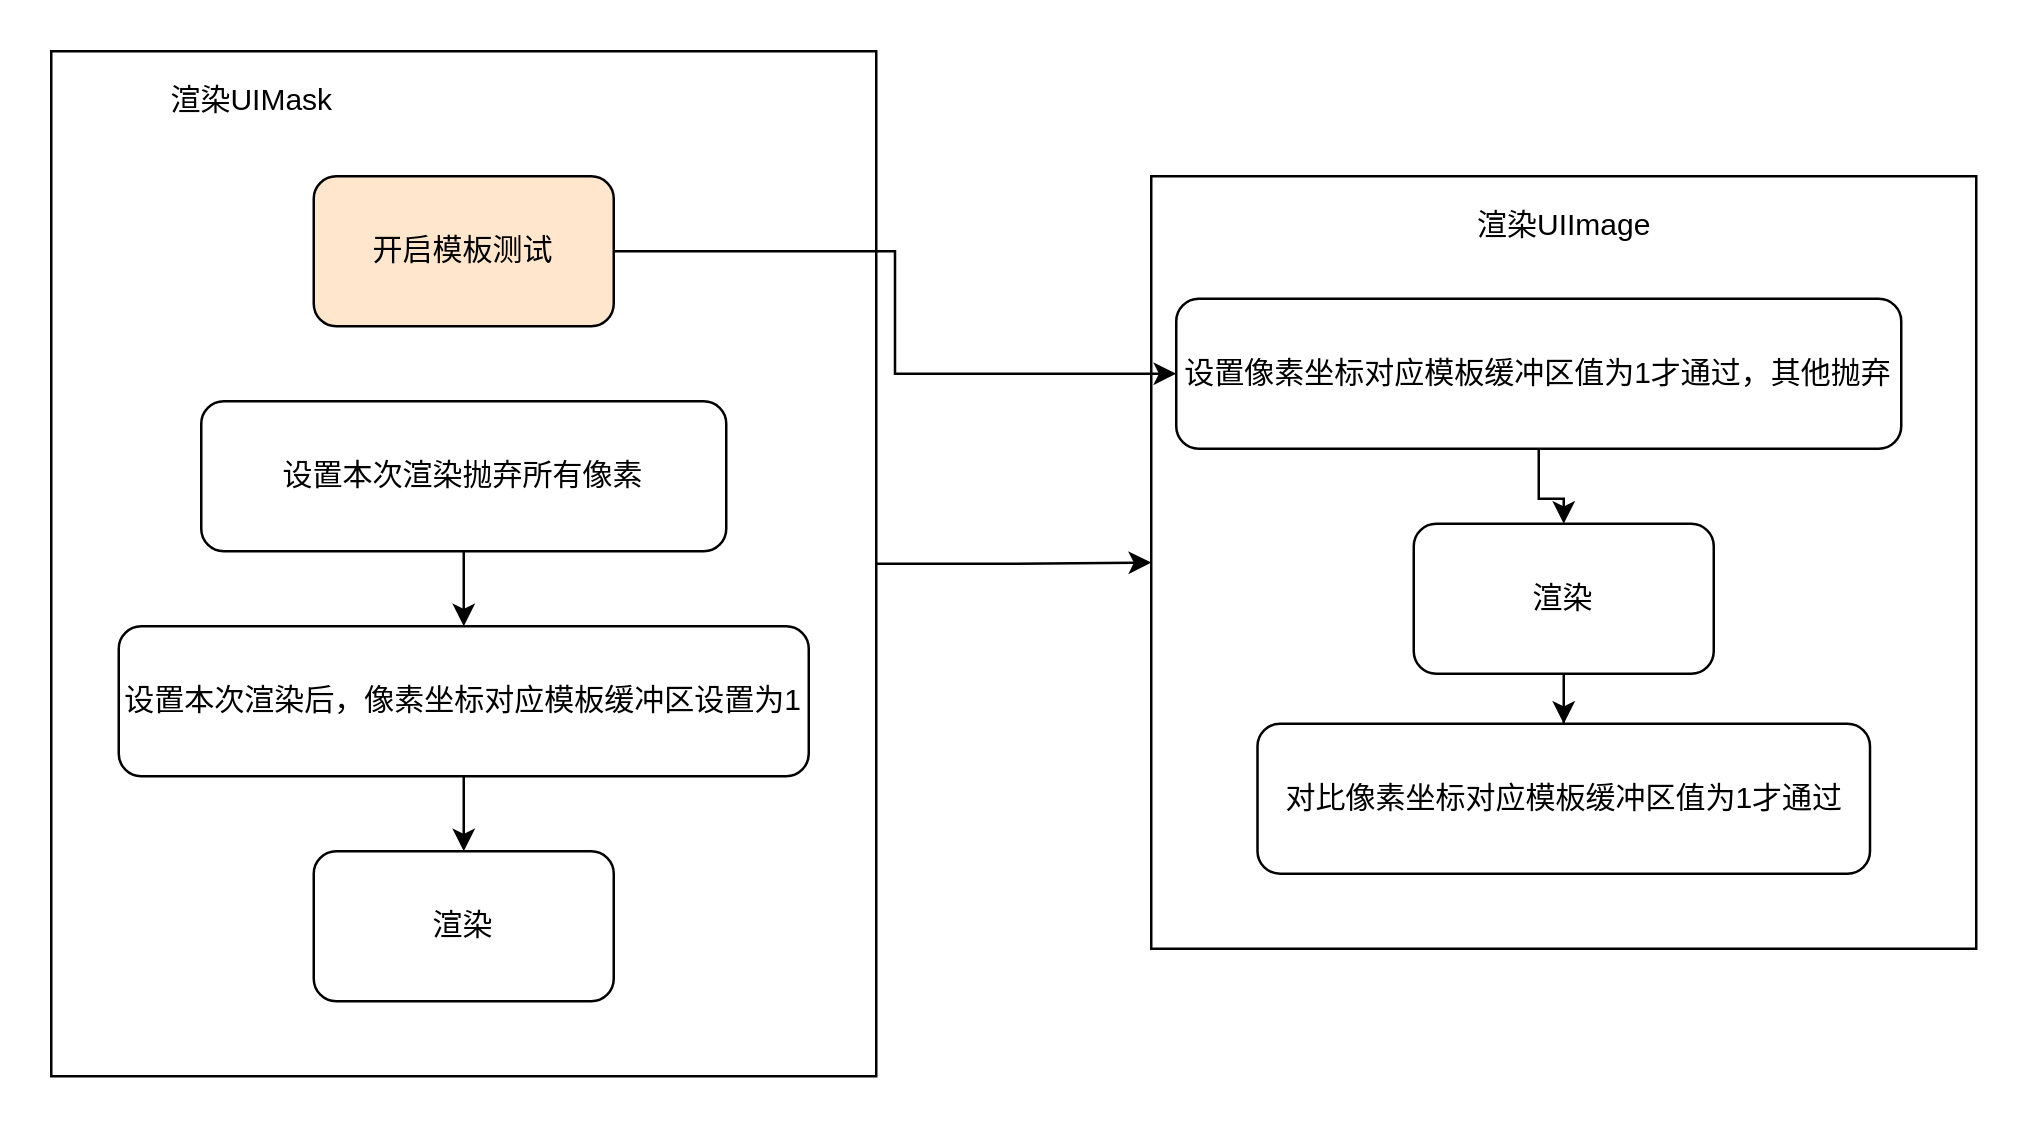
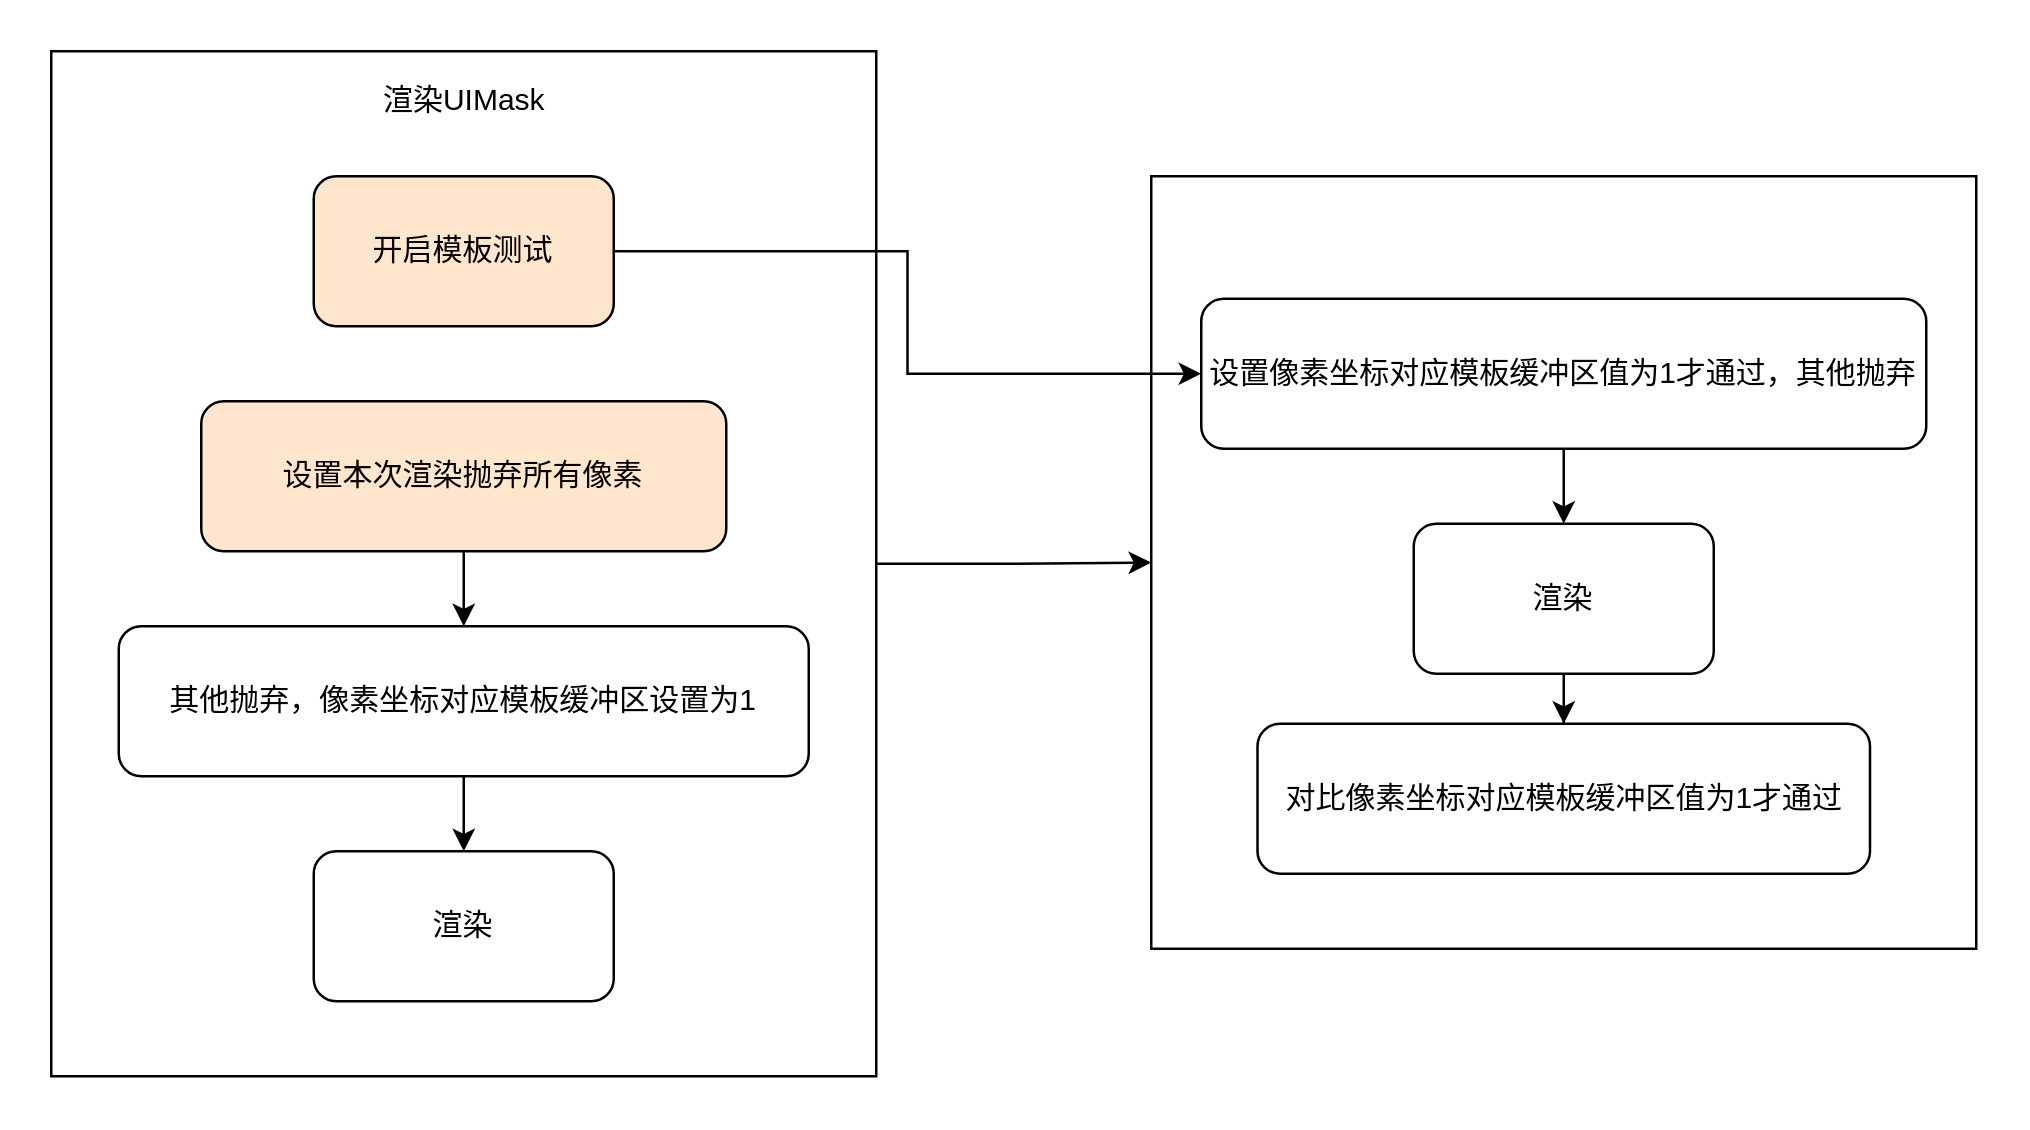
(251, 101) -> (464, 101)
(1564, 226) -> none
(1539, 374) -> (1564, 374)
(464, 476) -> (464, 476)
(464, 701) -> (464, 701)
